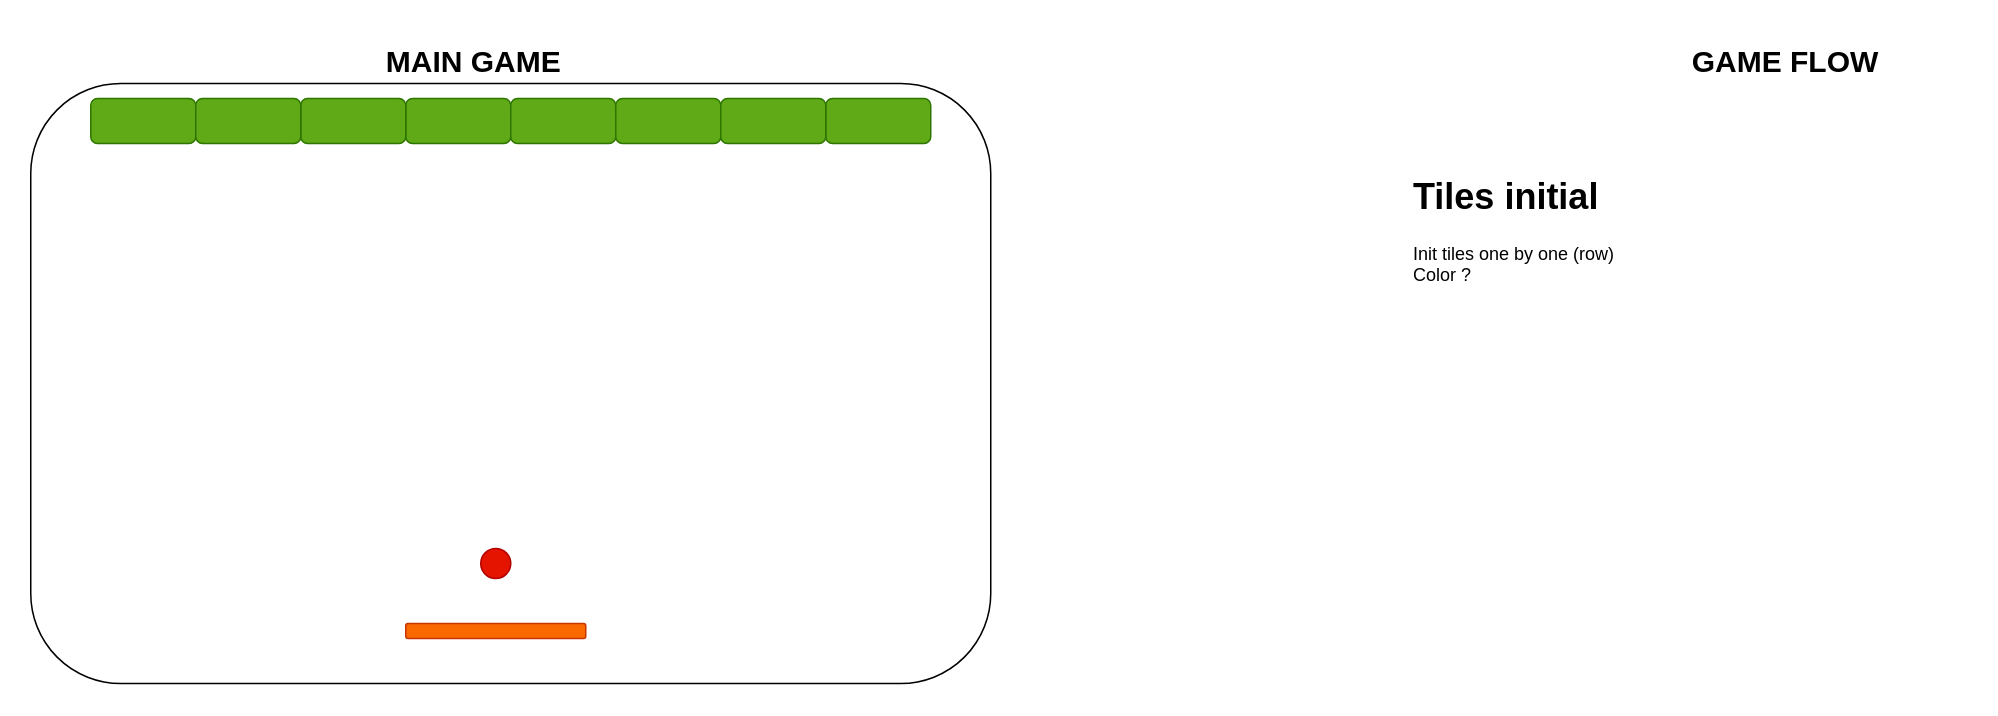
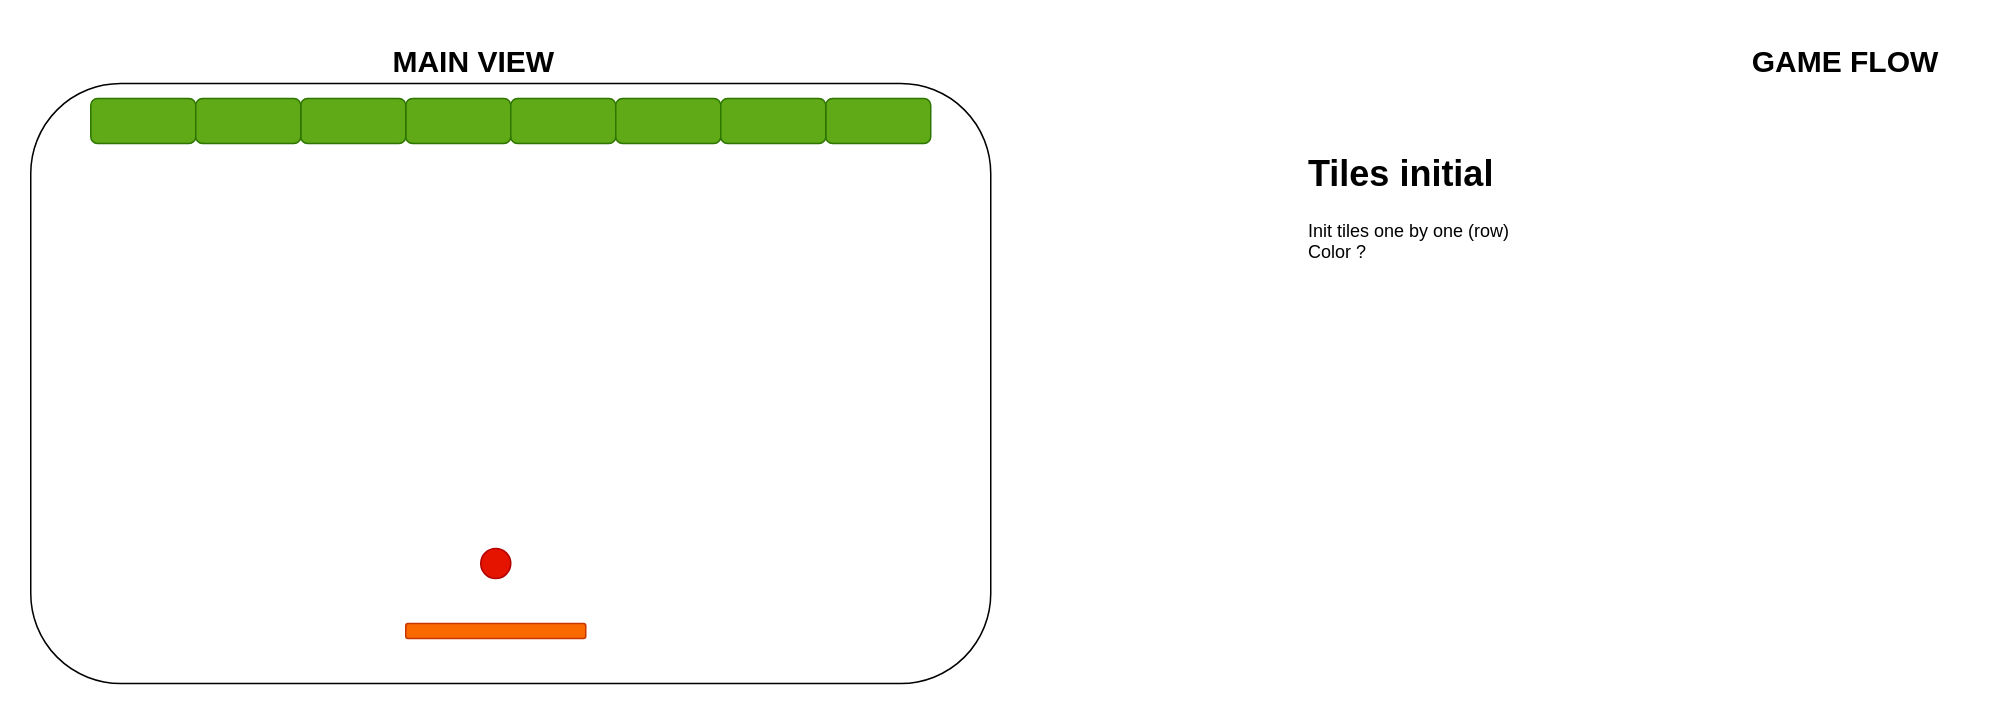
(474, 61) -> (474, 61)
(1786, 61) -> (1846, 61)
(1546, 256) -> (1441, 233)
